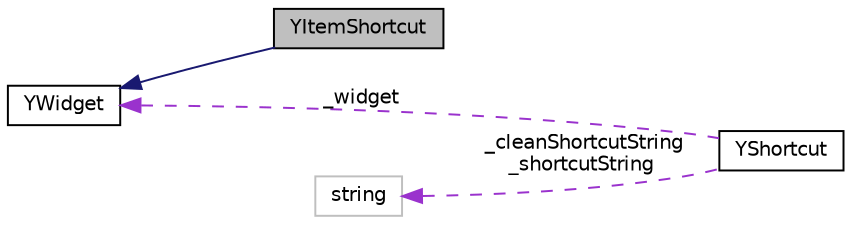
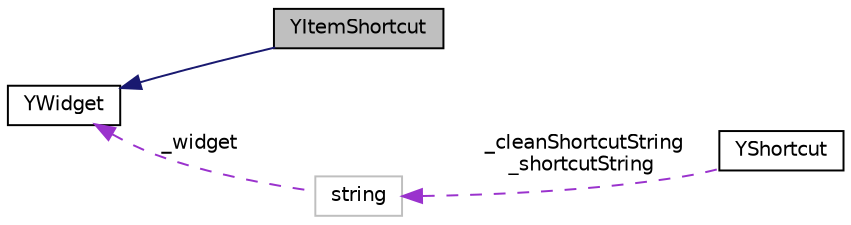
(431, 113) -> (211, 171)
